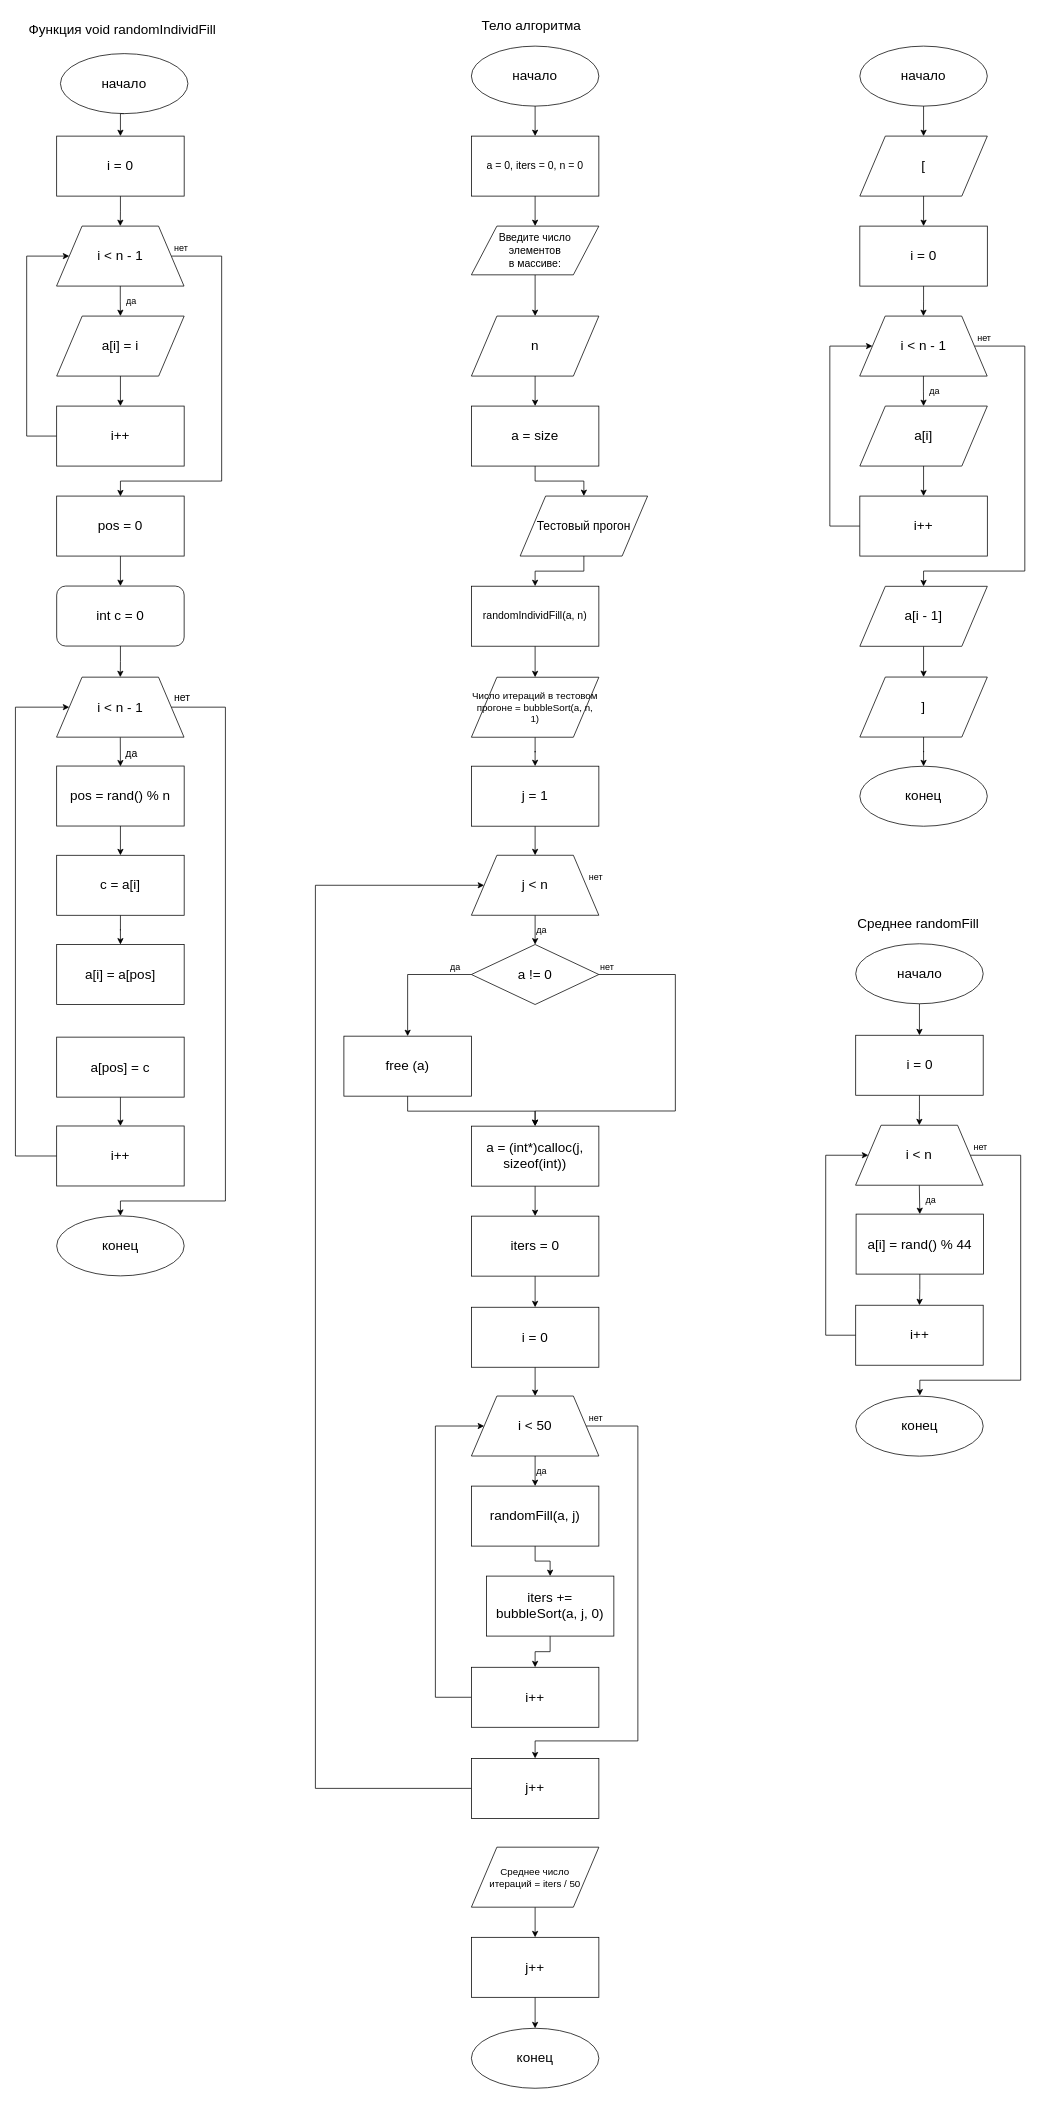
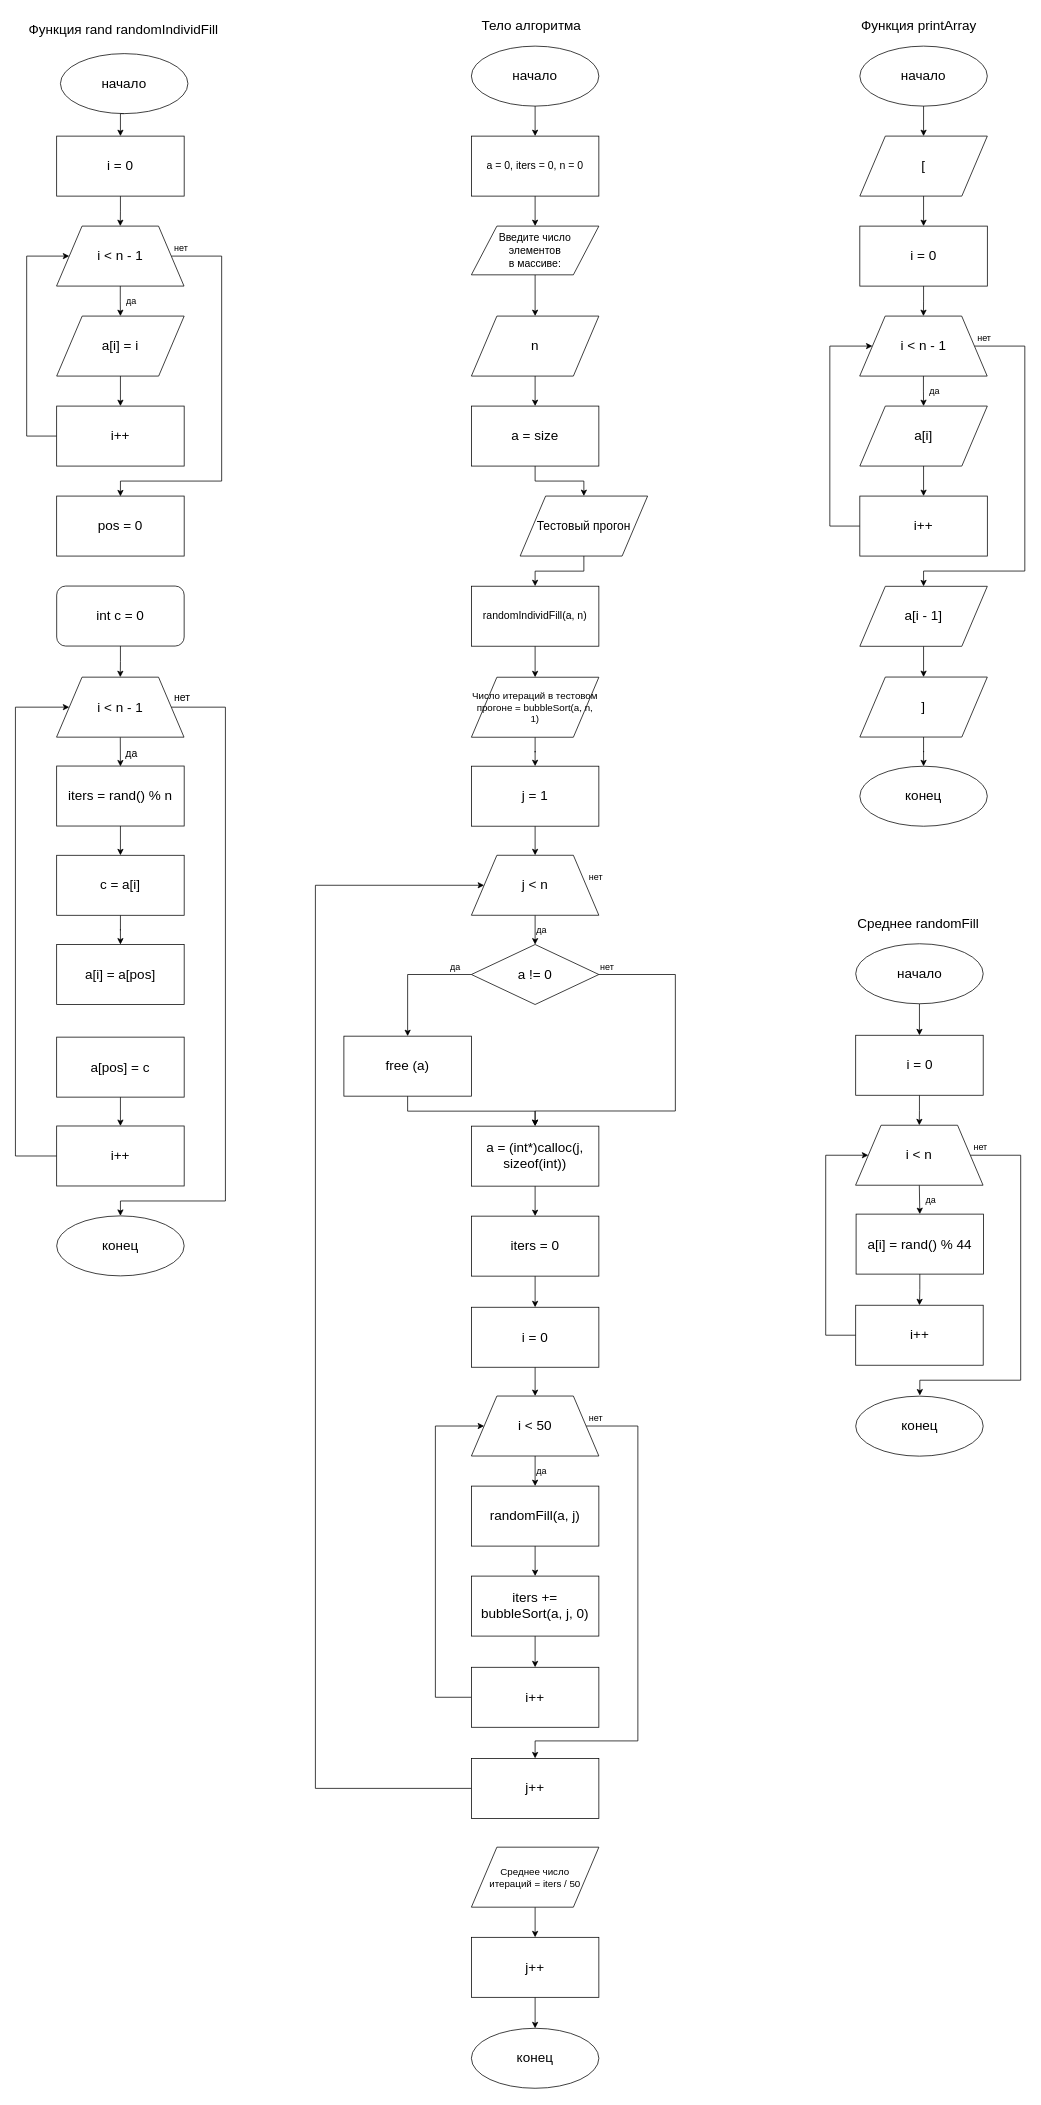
none -> (924, 23)
(96, 28) -> (97, 28)
(120, 568) -> none
(120, 796) -> (120, 796)
(550, 1606) -> (535, 1606)
